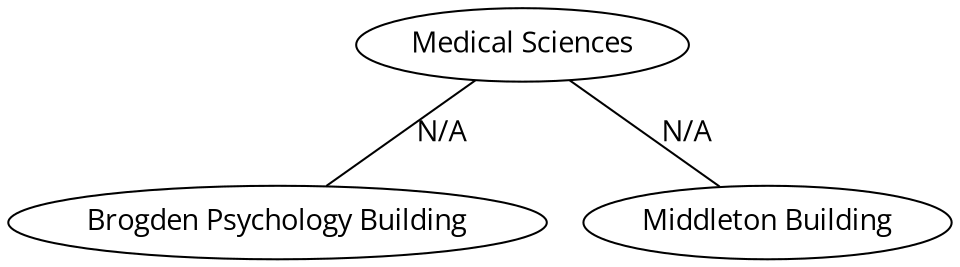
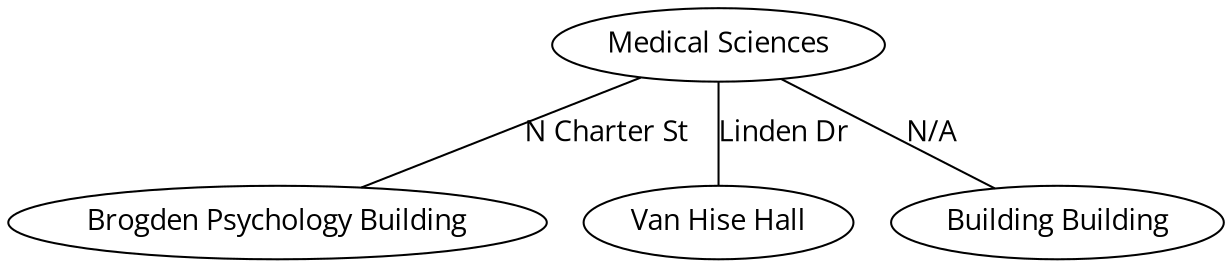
(442, 134) -> (607, 134)
none -> (719, 223)
(768, 223) -> (1057, 223)
